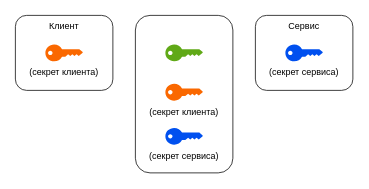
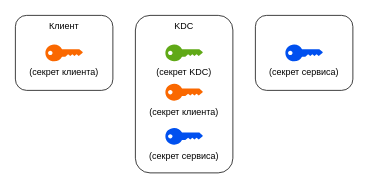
none -> (184, 27)
(304, 27) -> none
none -> (184, 73)
